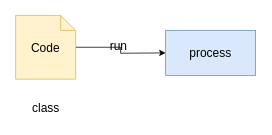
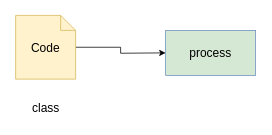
(118, 45) -> none
(210, 53) -> (210, 53)
